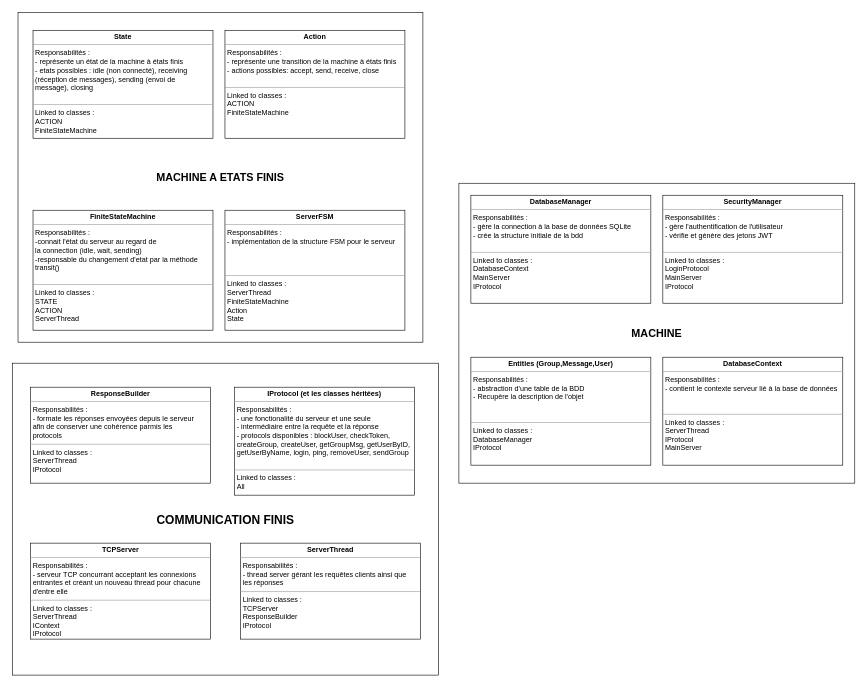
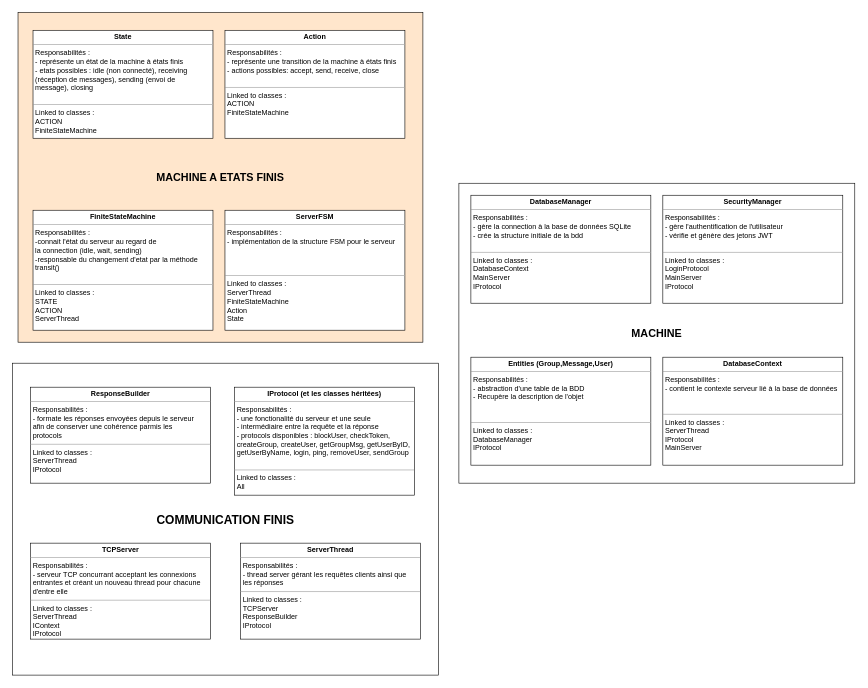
(220, 177) -> (220, 177)
